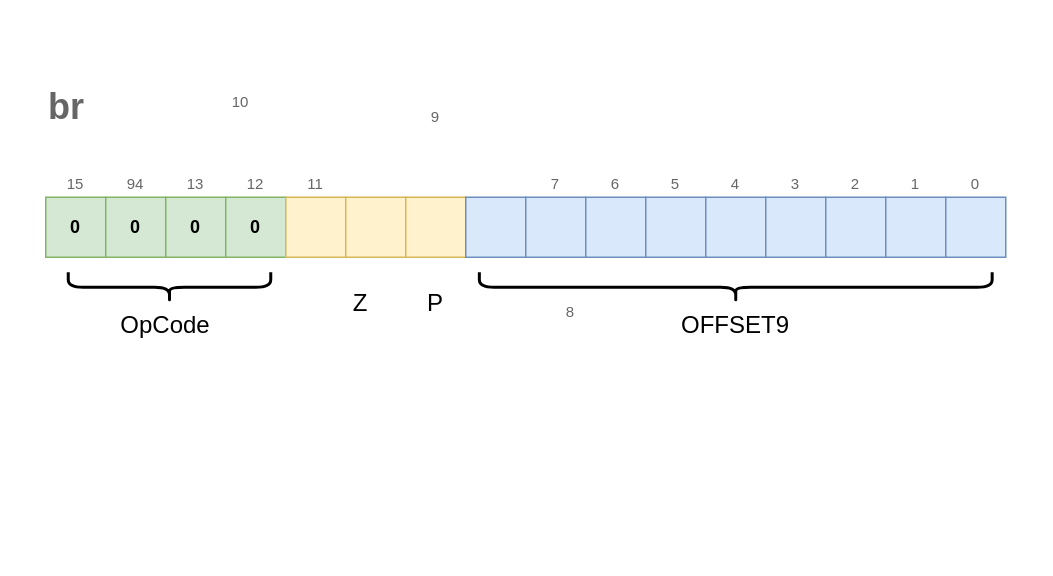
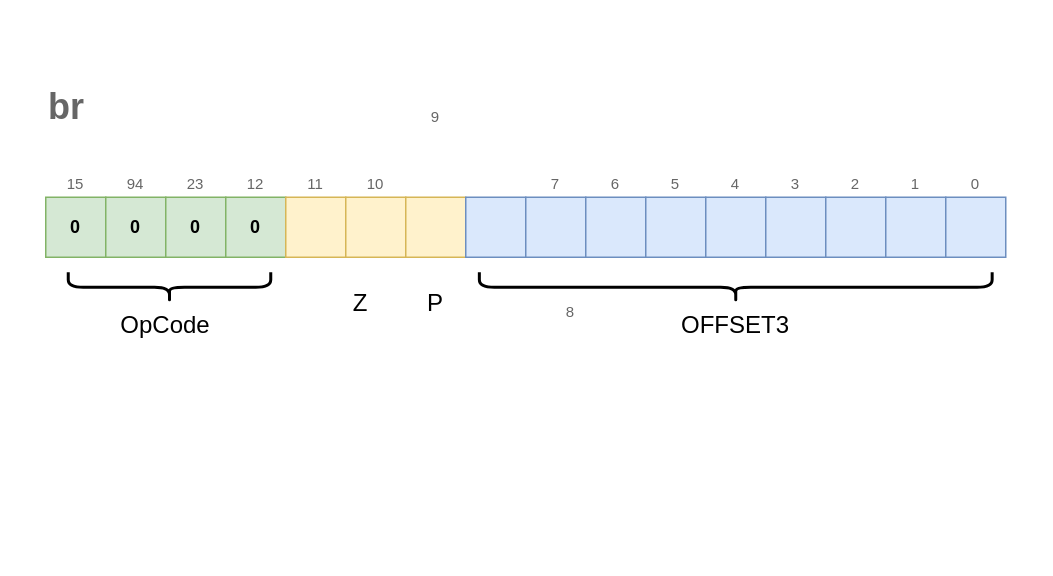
(241, 92) -> (376, 175)
(196, 184) -> (196, 184)
(736, 325) -> (736, 325)
